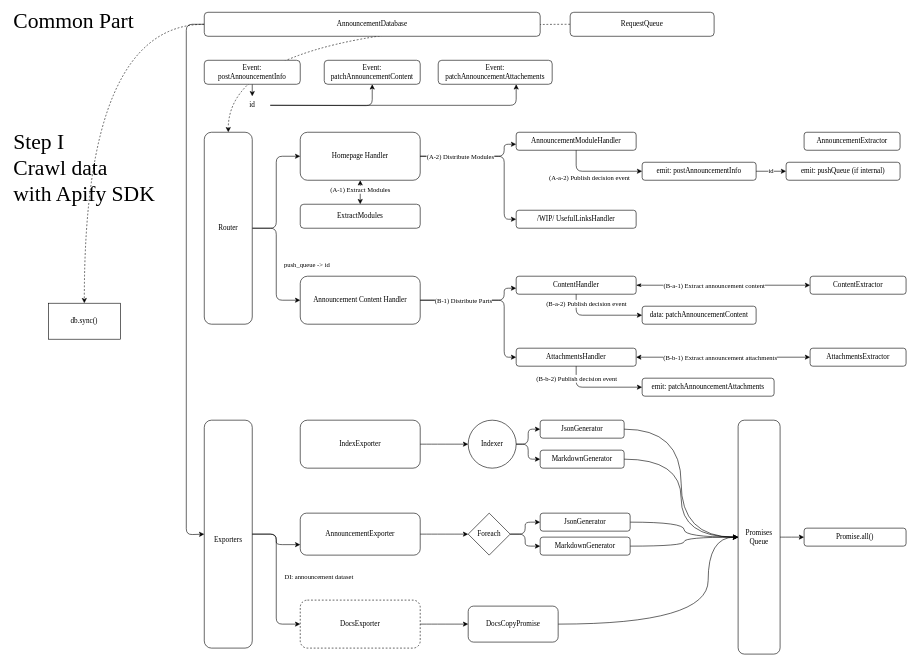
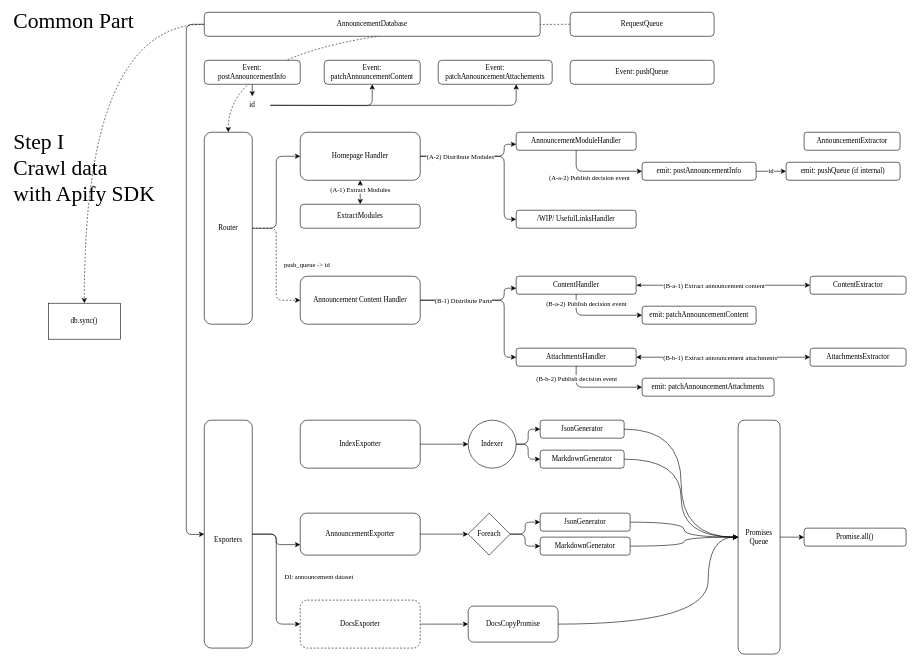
none -> (642, 72)
(276, 273) -> (276, 273)
(699, 315) -> (699, 315)
